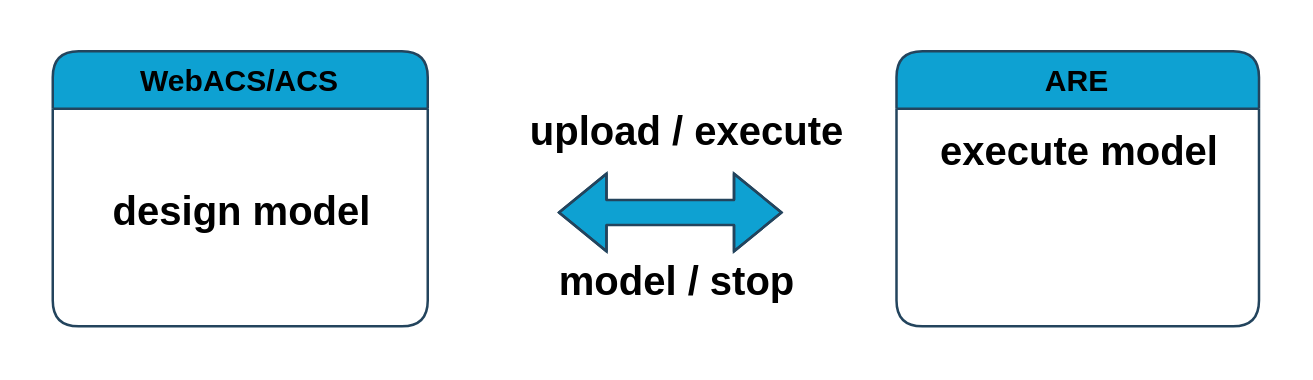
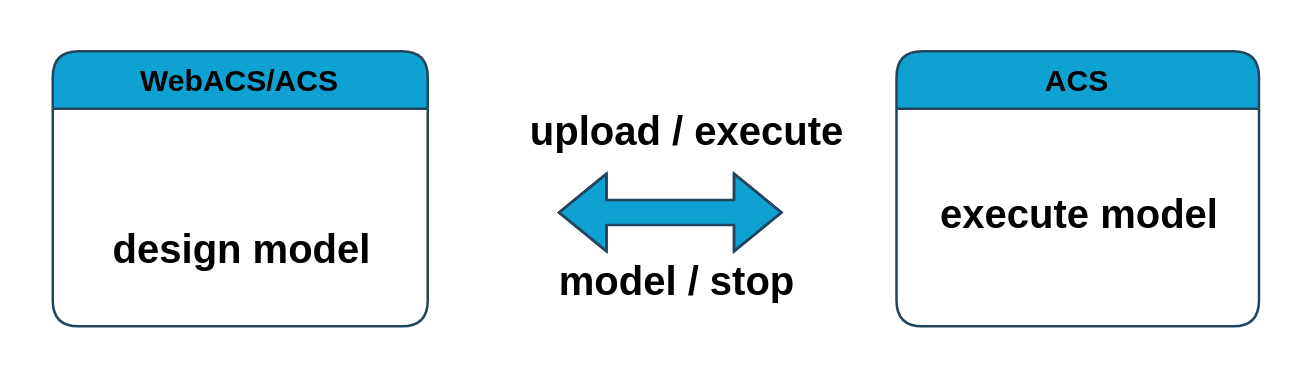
(1076, 81) -> (1076, 81)
(1078, 151) -> (1078, 214)
(240, 201) -> (240, 239)
